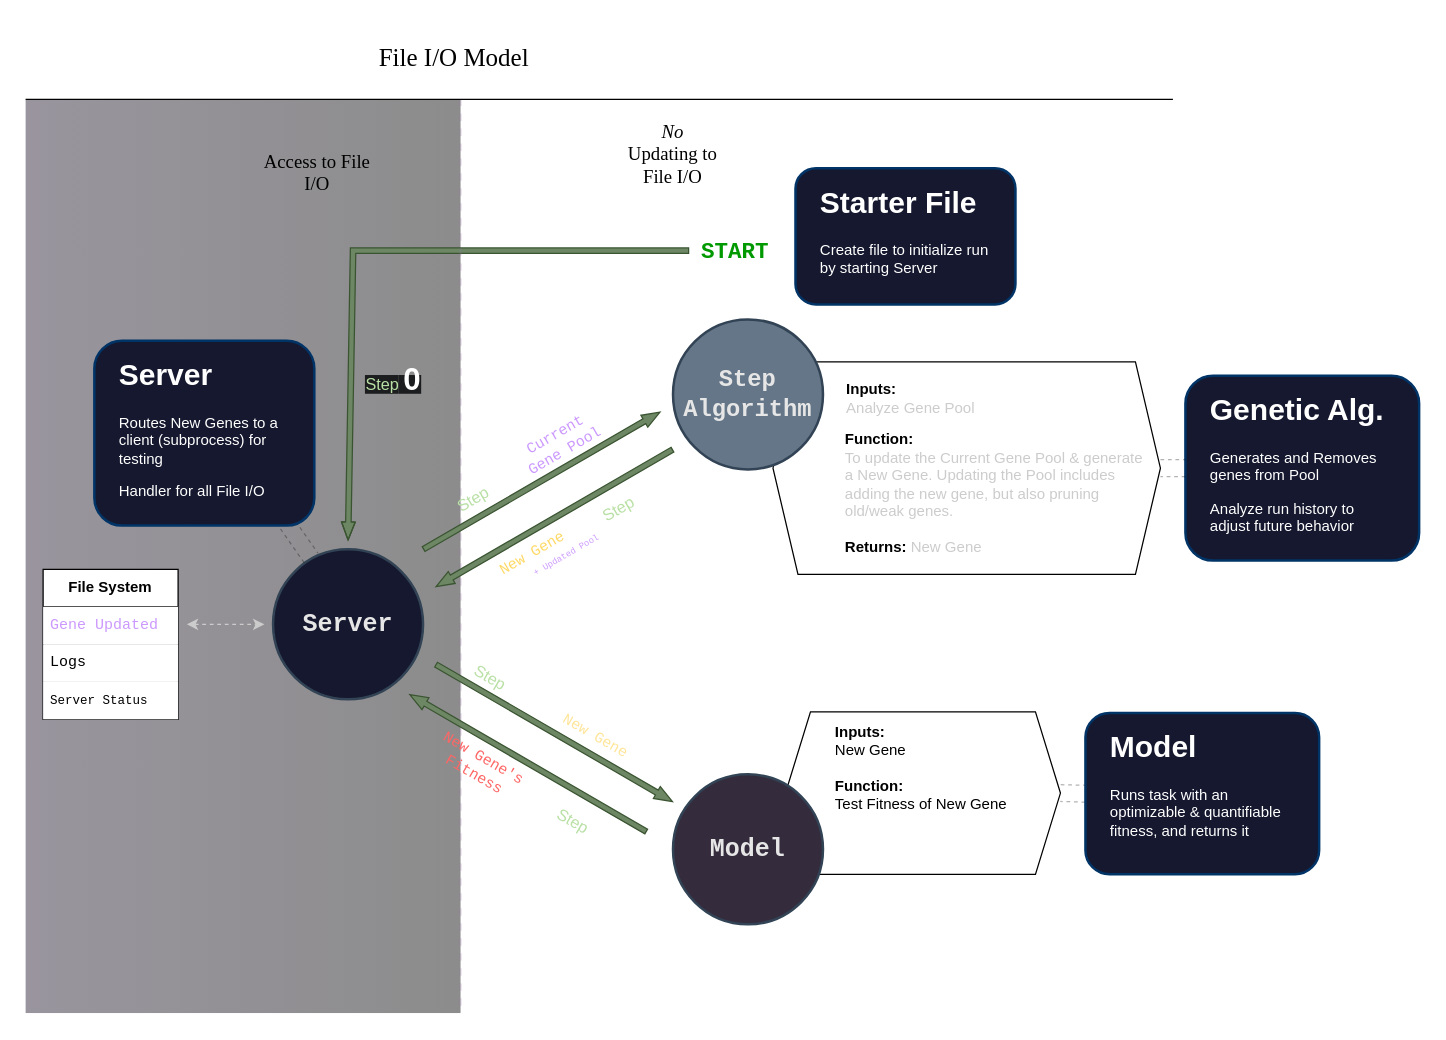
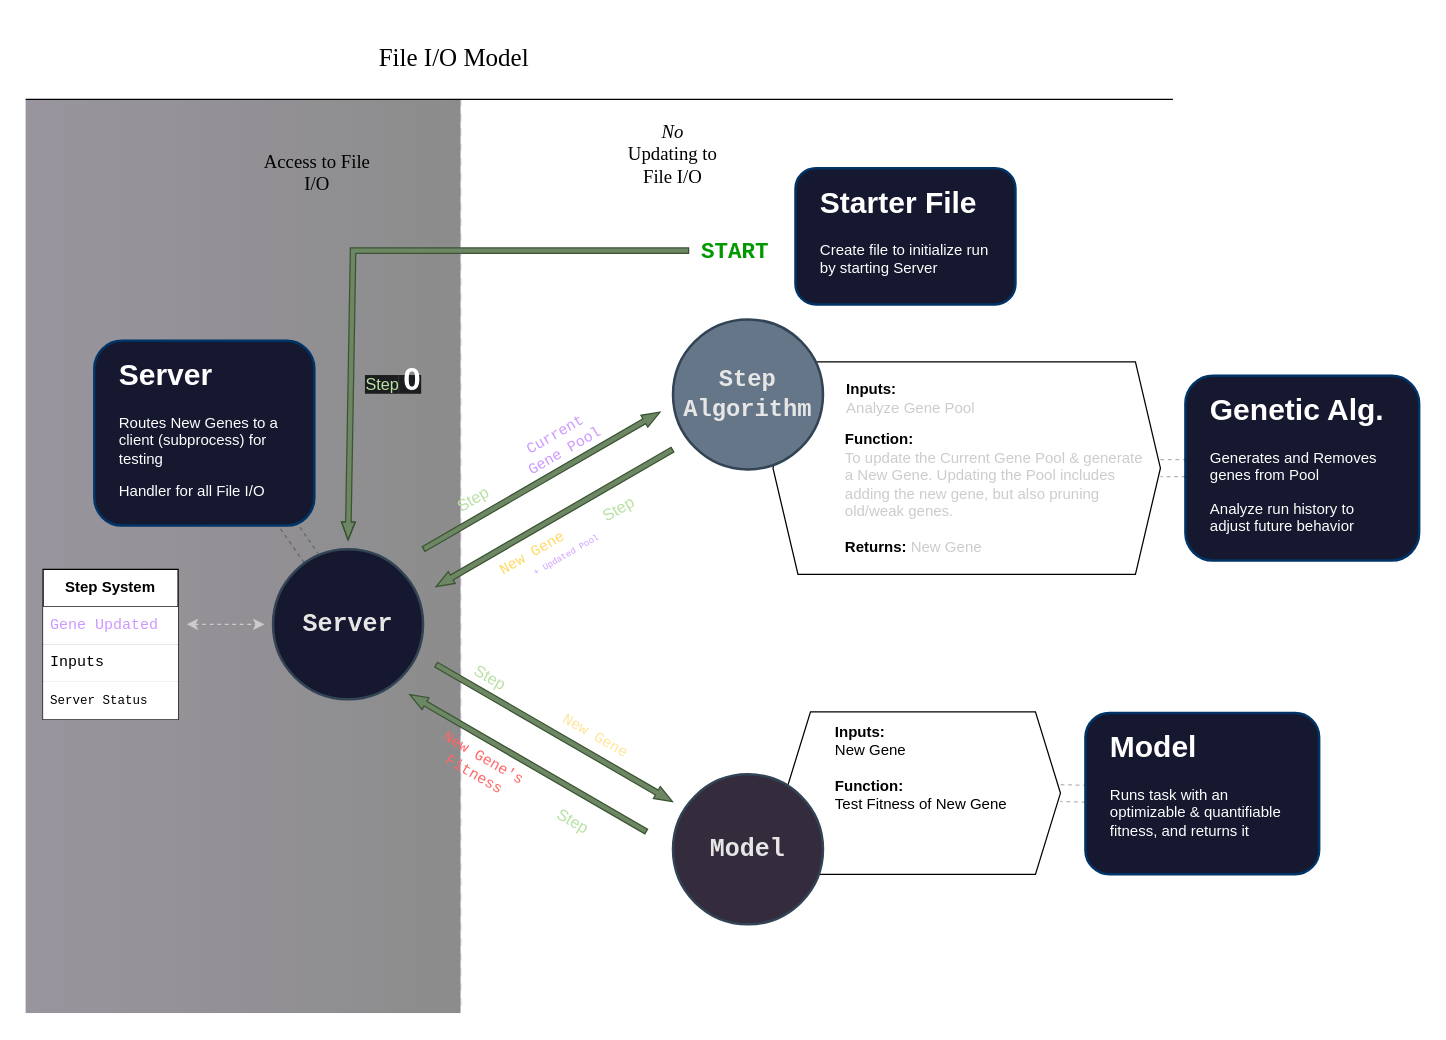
(111, 588) -> (111, 588)
(67, 663) -> (76, 663)
